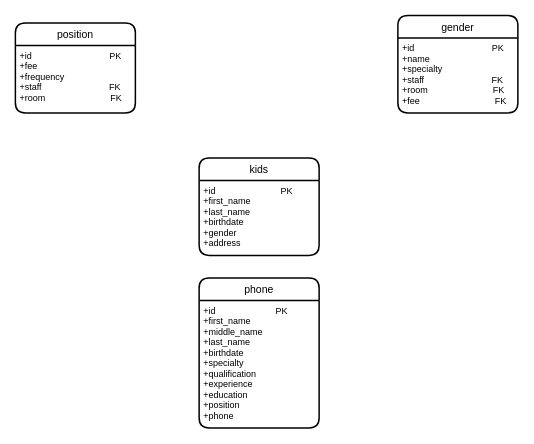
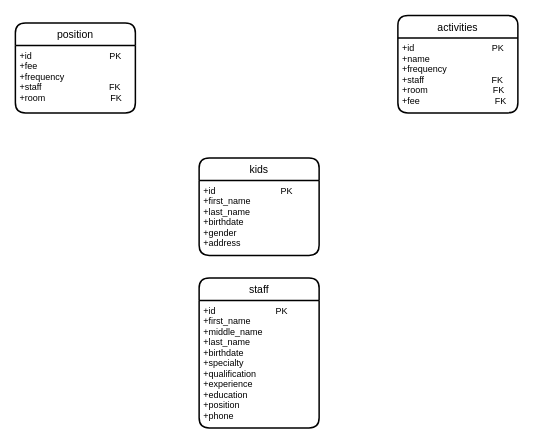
(458, 27) -> (458, 27)
(474, 48) -> (474, 48)
(259, 290) -> (259, 290)
